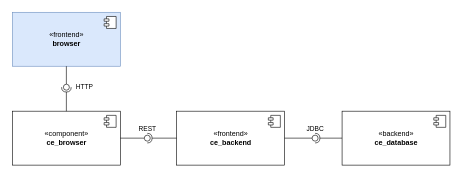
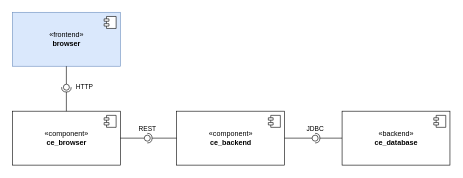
(231, 138) -> (231, 138)
